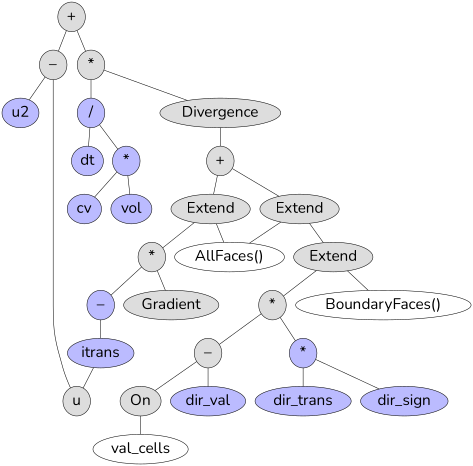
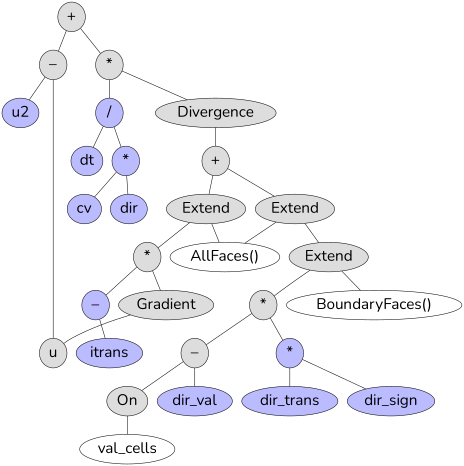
(131, 209) -> (129, 209)
(88, 378) -> (96, 327)
